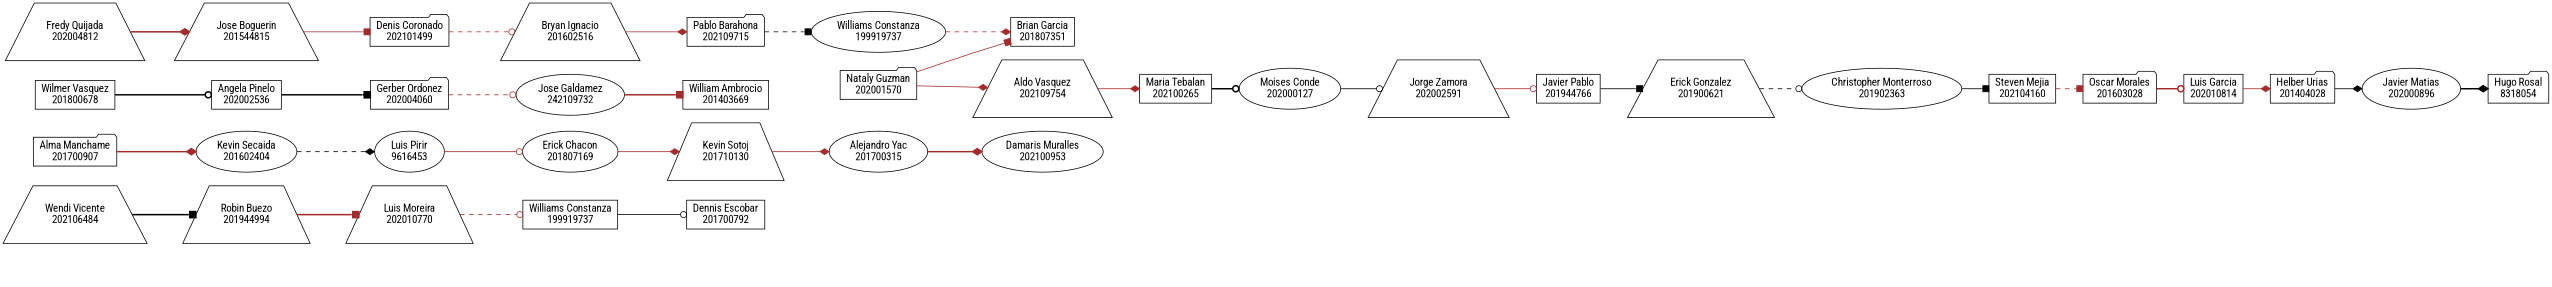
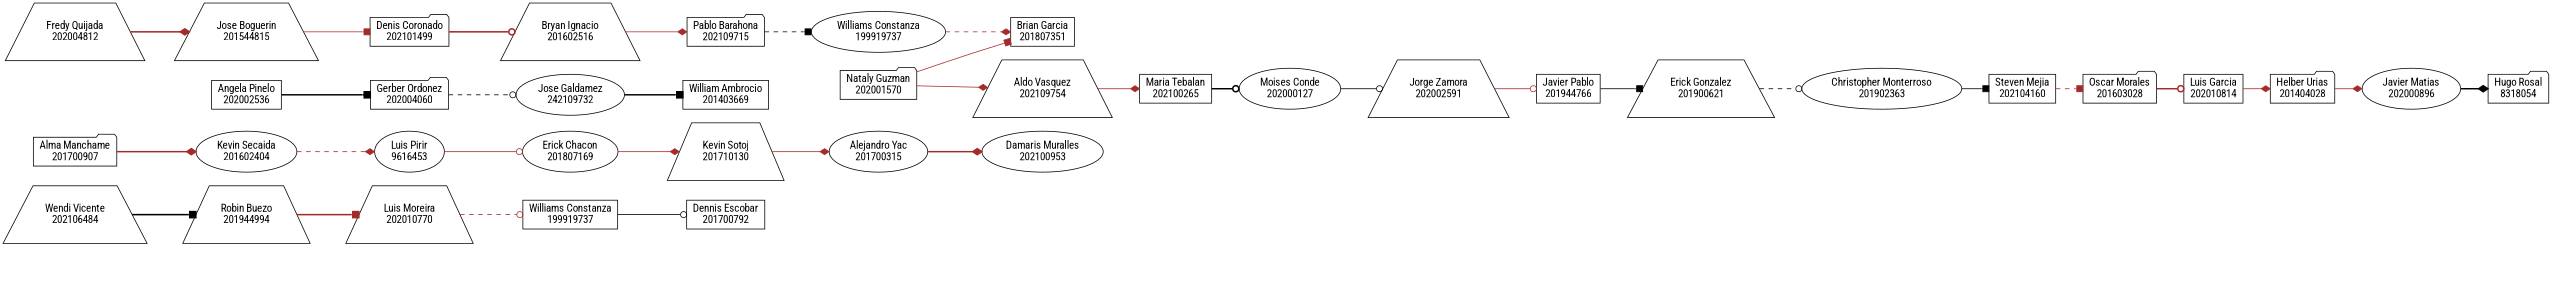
(479, 32) -> (479, 32)
(2344, 89) -> (2344, 89)
(75, 95) -> none
(479, 95) -> (479, 95)
(650, 95) -> (650, 95)
(331, 152) -> (331, 152)
